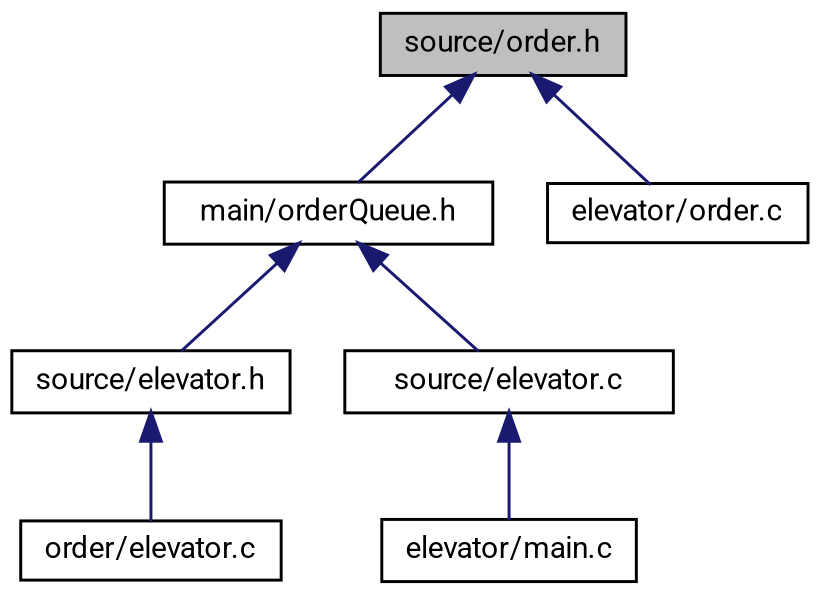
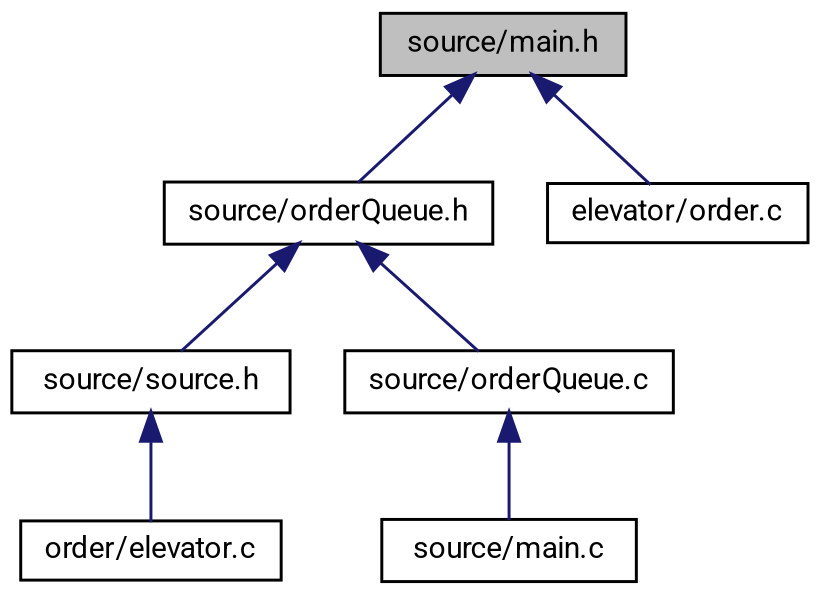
(503, 44) -> (503, 44)
(329, 213) -> (329, 213)
(151, 382) -> (151, 382)
(509, 382) -> (509, 382)
(509, 551) -> (509, 551)
